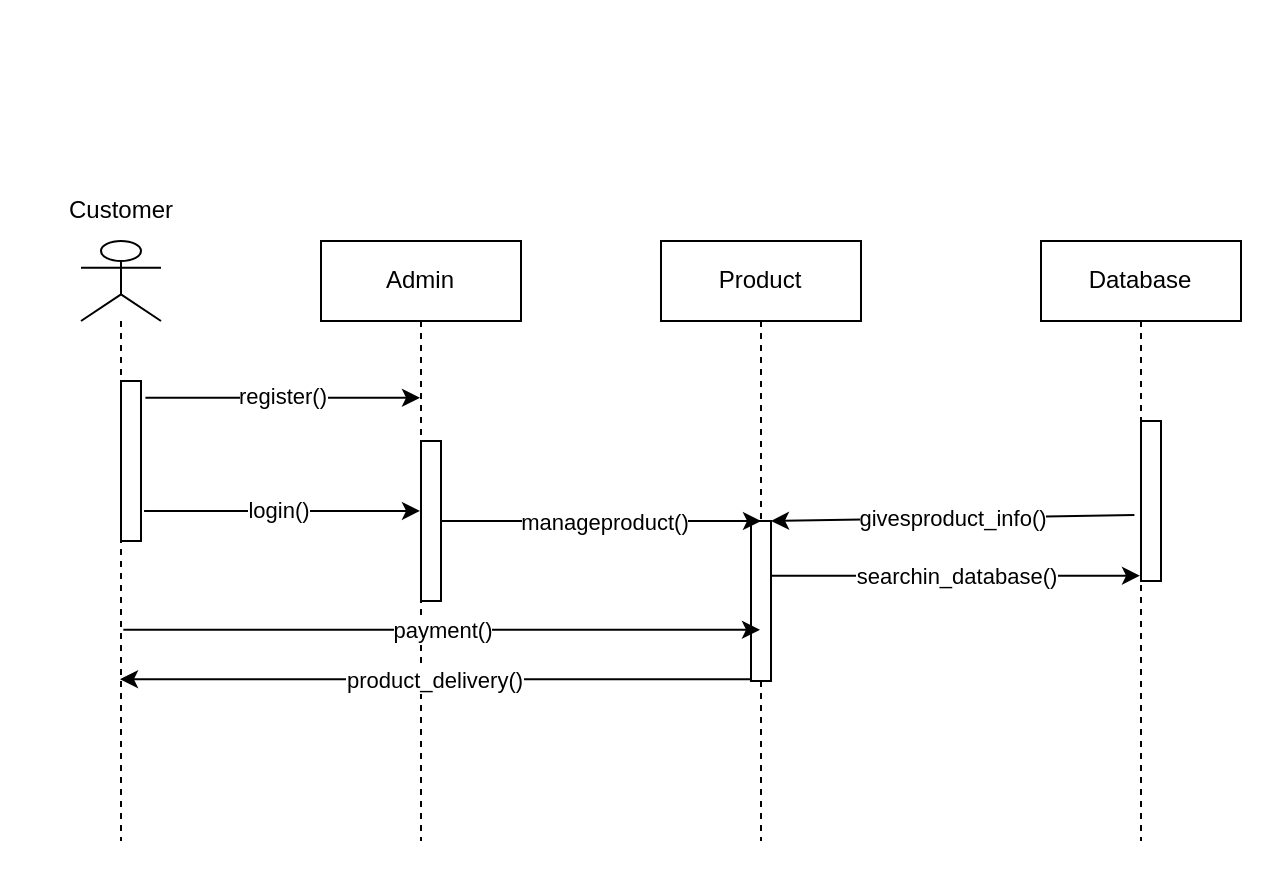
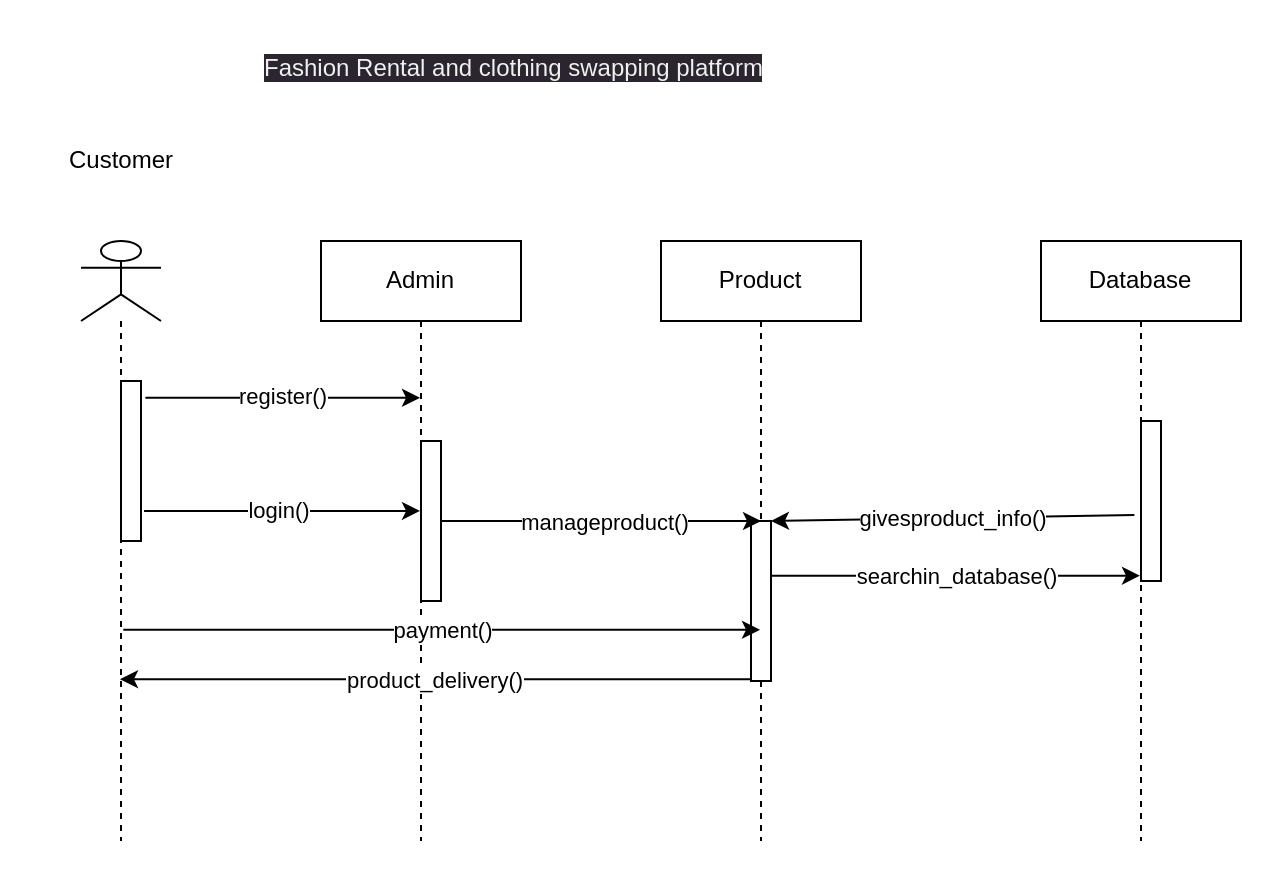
none -> (541, 81)
(121, 211) -> (121, 161)
